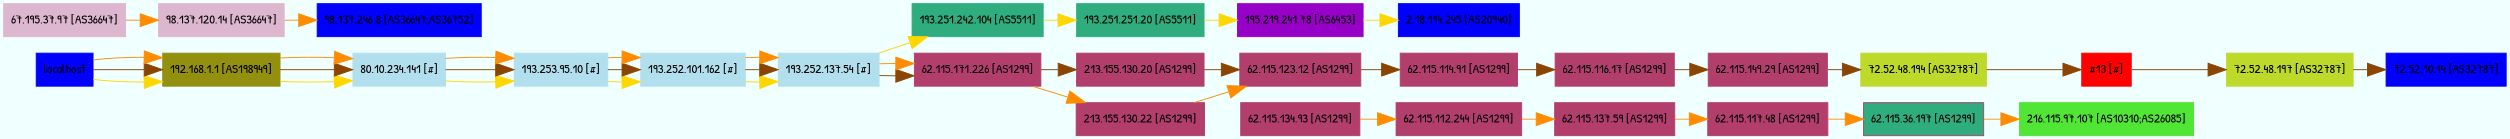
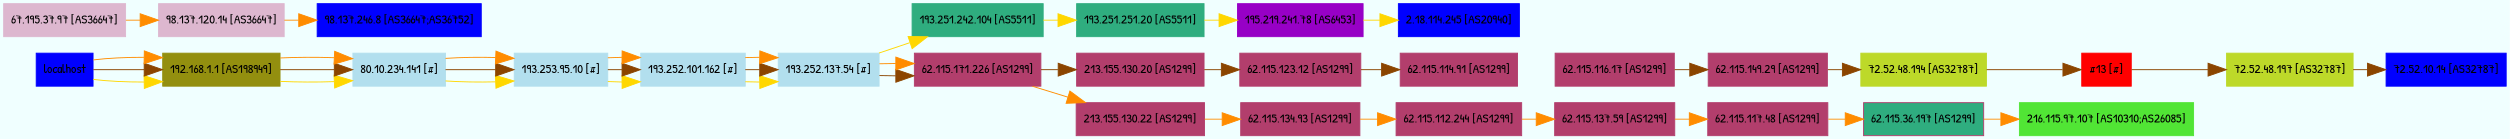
(1527, 70) -> none
(1211, 97) -> (1213, 119)
